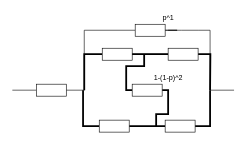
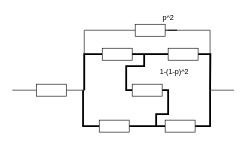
(169, 18) -> (169, 18)
(168, 78) -> (174, 72)
